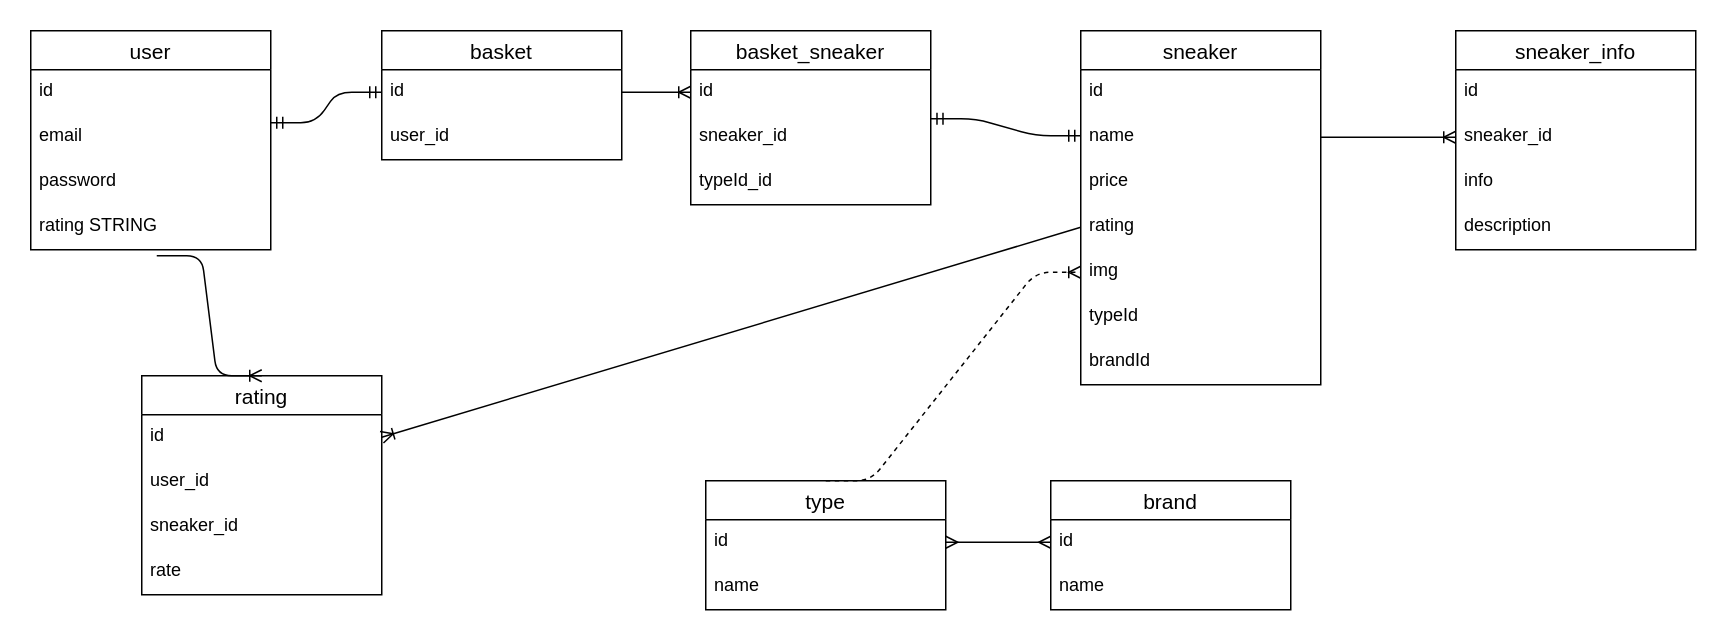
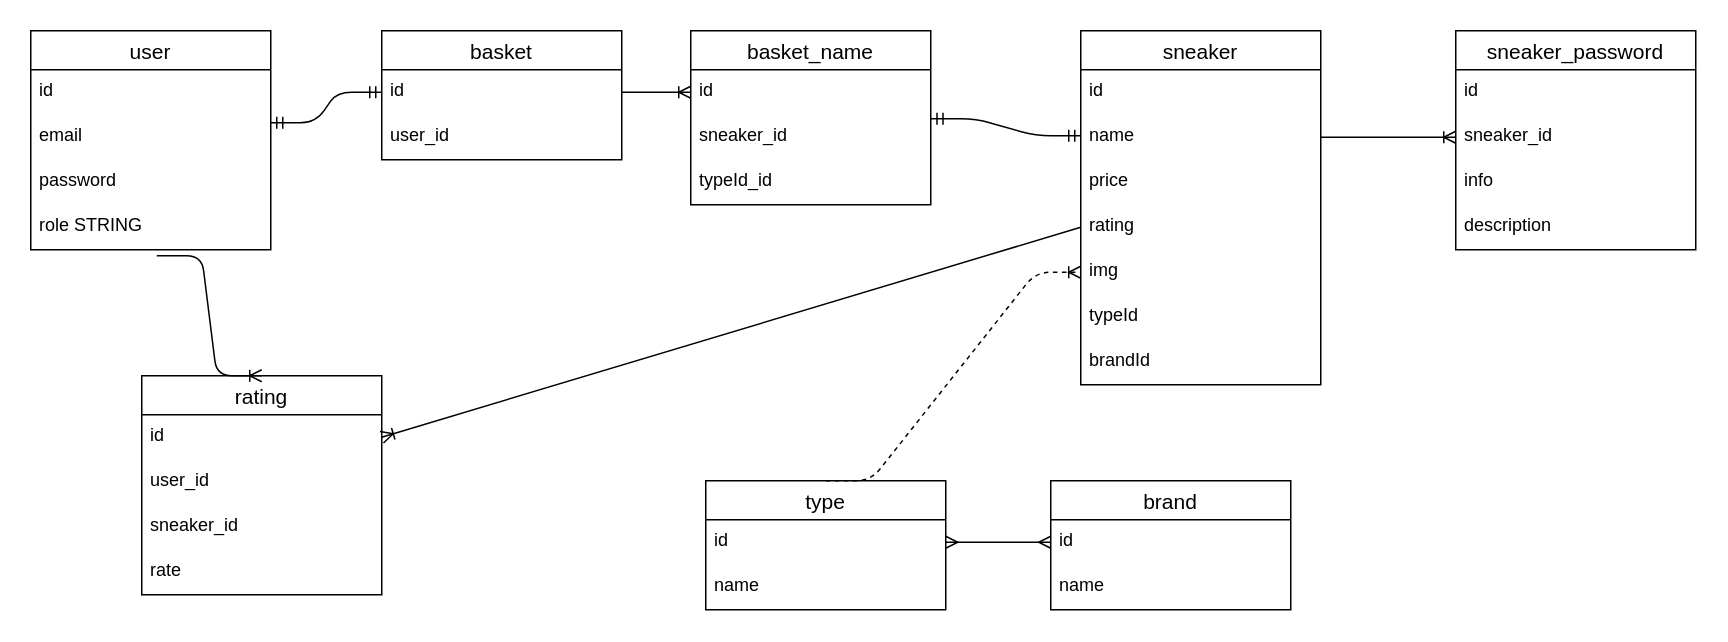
(810, 52) -> (810, 52)
(1575, 52) -> (1575, 52)
(100, 225) -> (90, 225)
